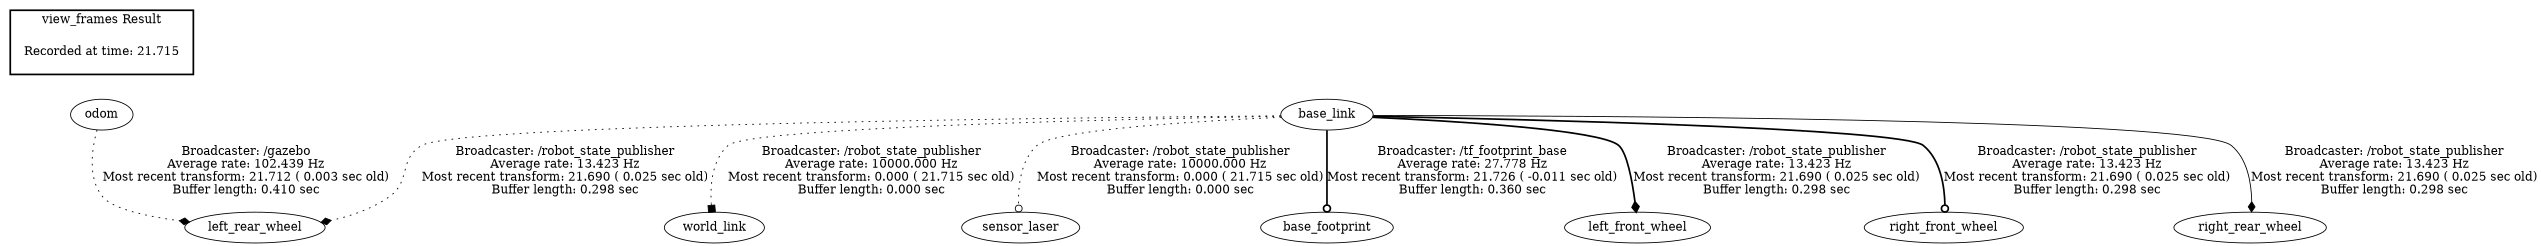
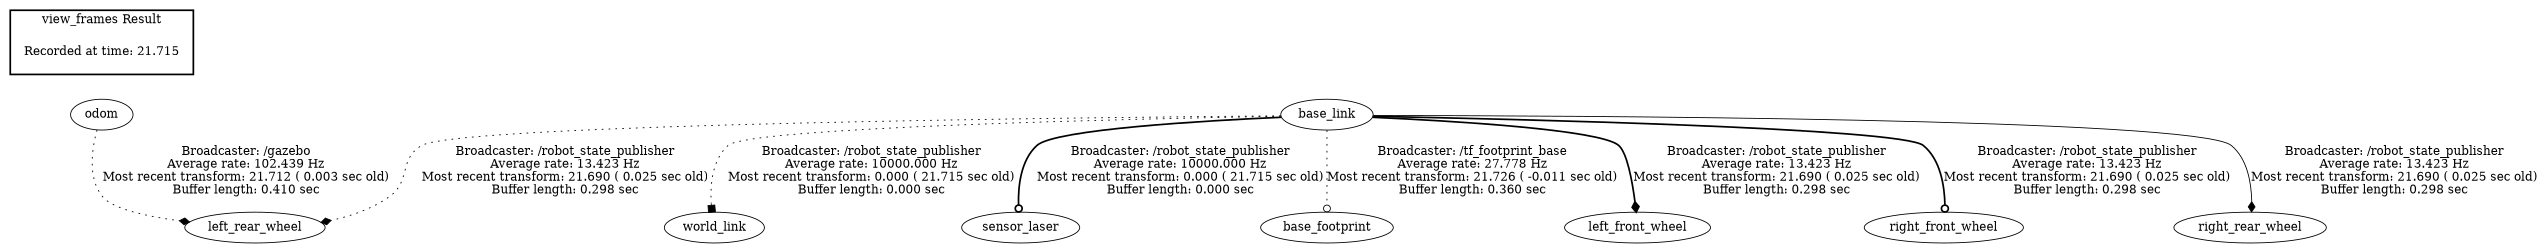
(1126, 128) -> (1126, 128)
(1327, 168) -> (1327, 168)
